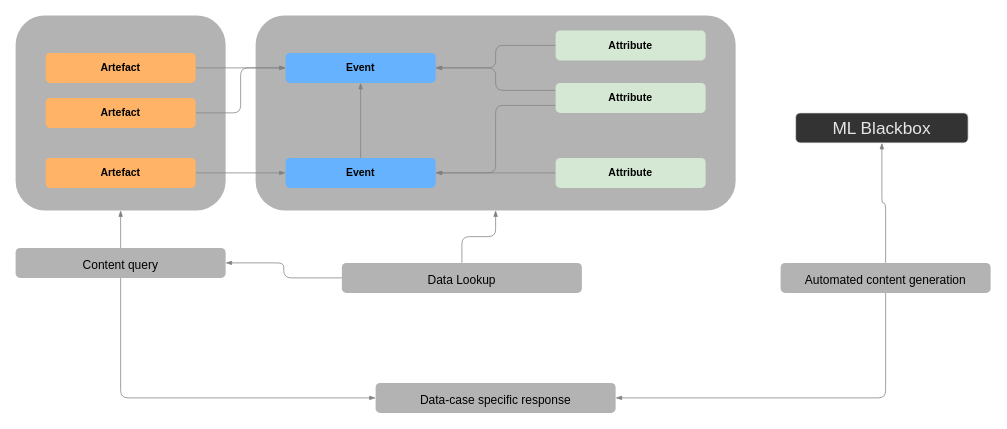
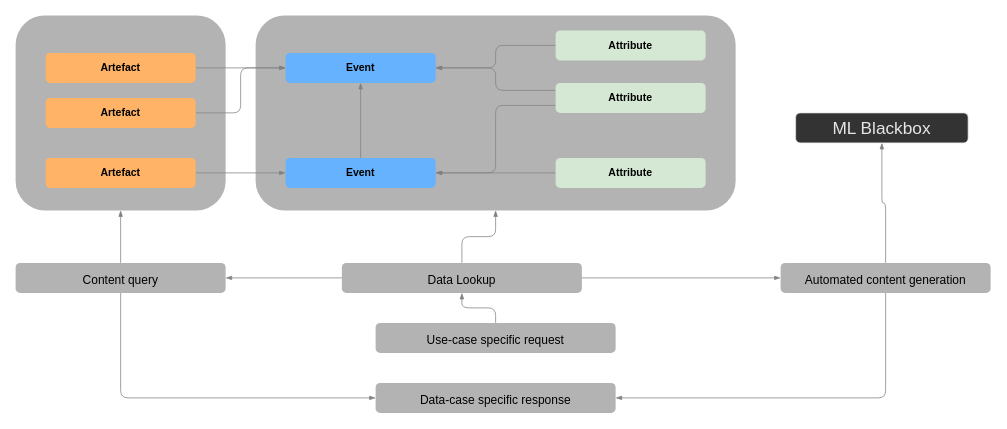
(120, 263) -> (120, 278)
none -> (773, 278)
none -> (495, 314)
none -> (495, 338)
